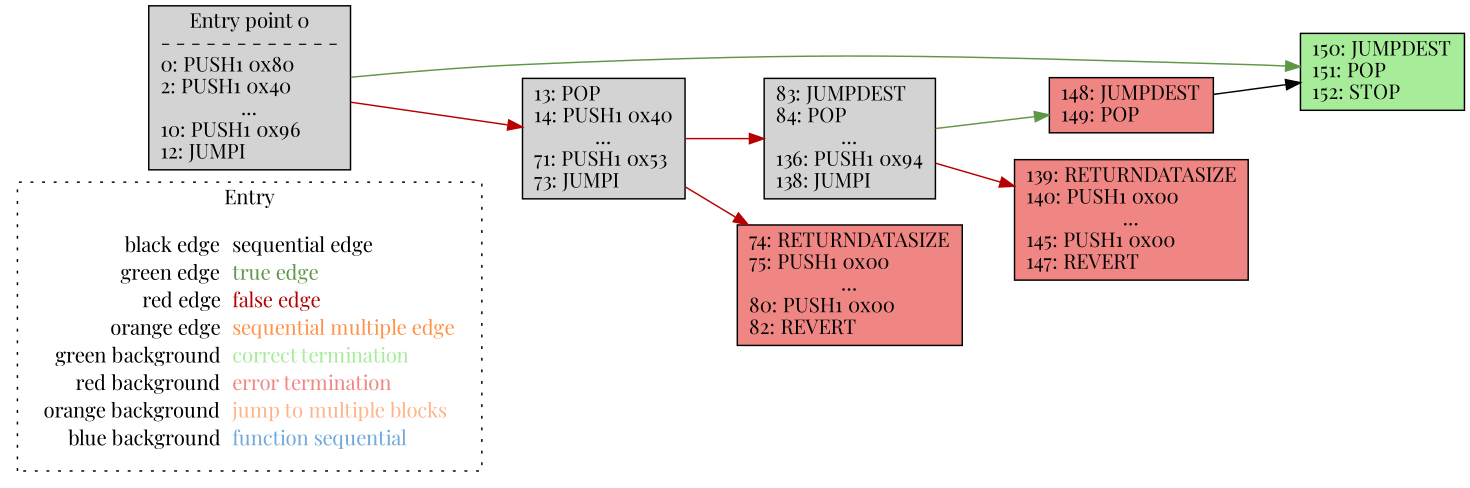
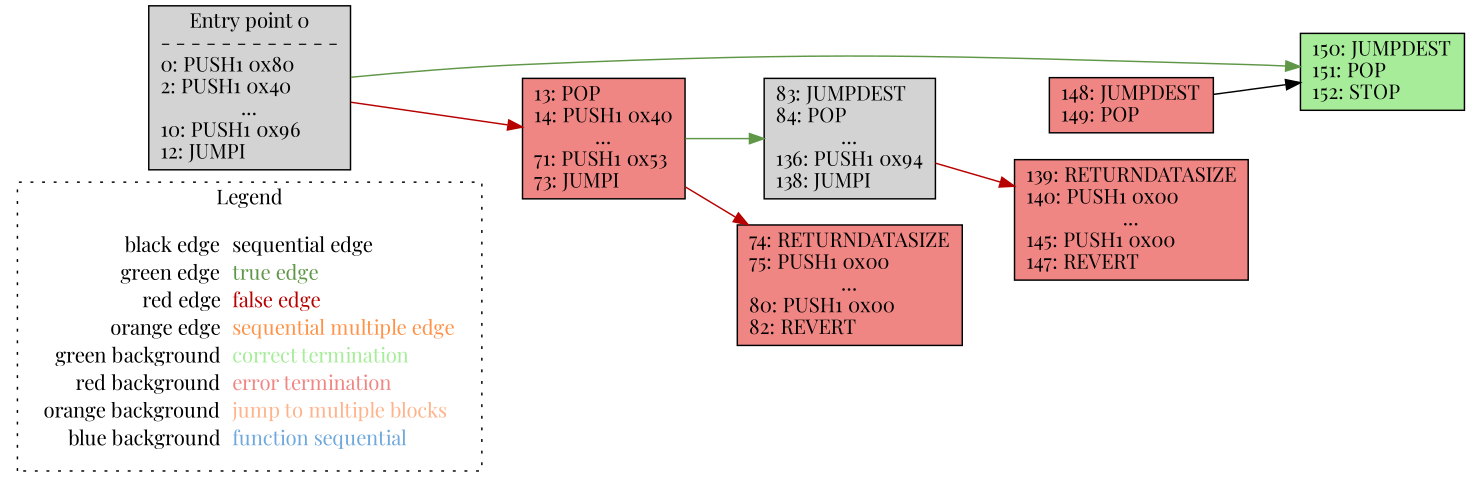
(985, 123) -> none
(604, 139) -> (604, 139)
(717, 139) -> (717, 139)
(250, 199) -> (250, 199)
